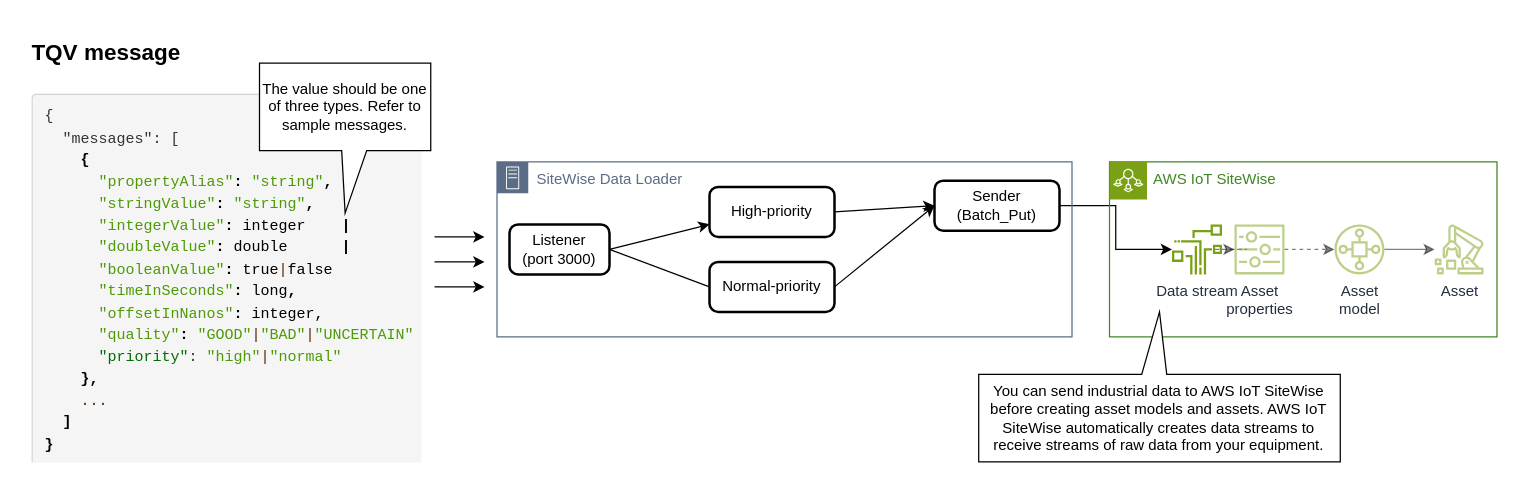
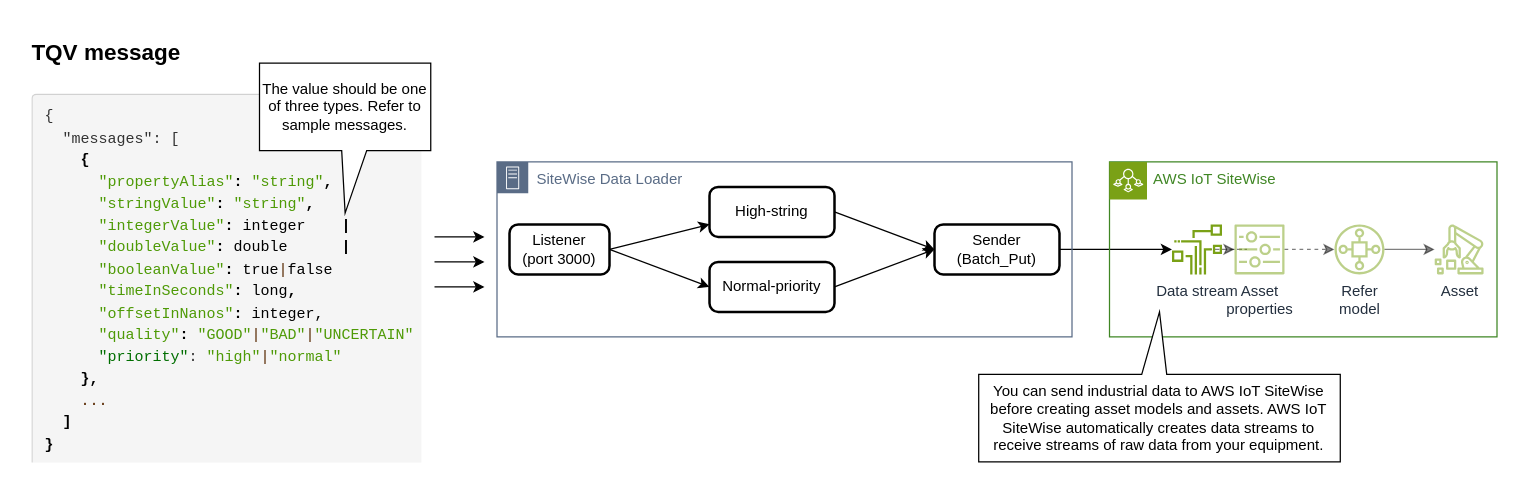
(997, 206) -> (997, 249)
(772, 212) -> (772, 212)
(703, 284) -> (700, 283)
(1360, 301) -> (1360, 301)
